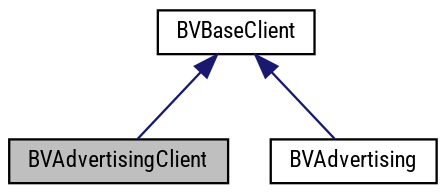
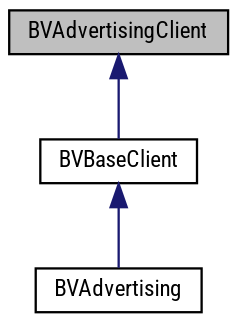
(169, 105) -> (119, 109)
